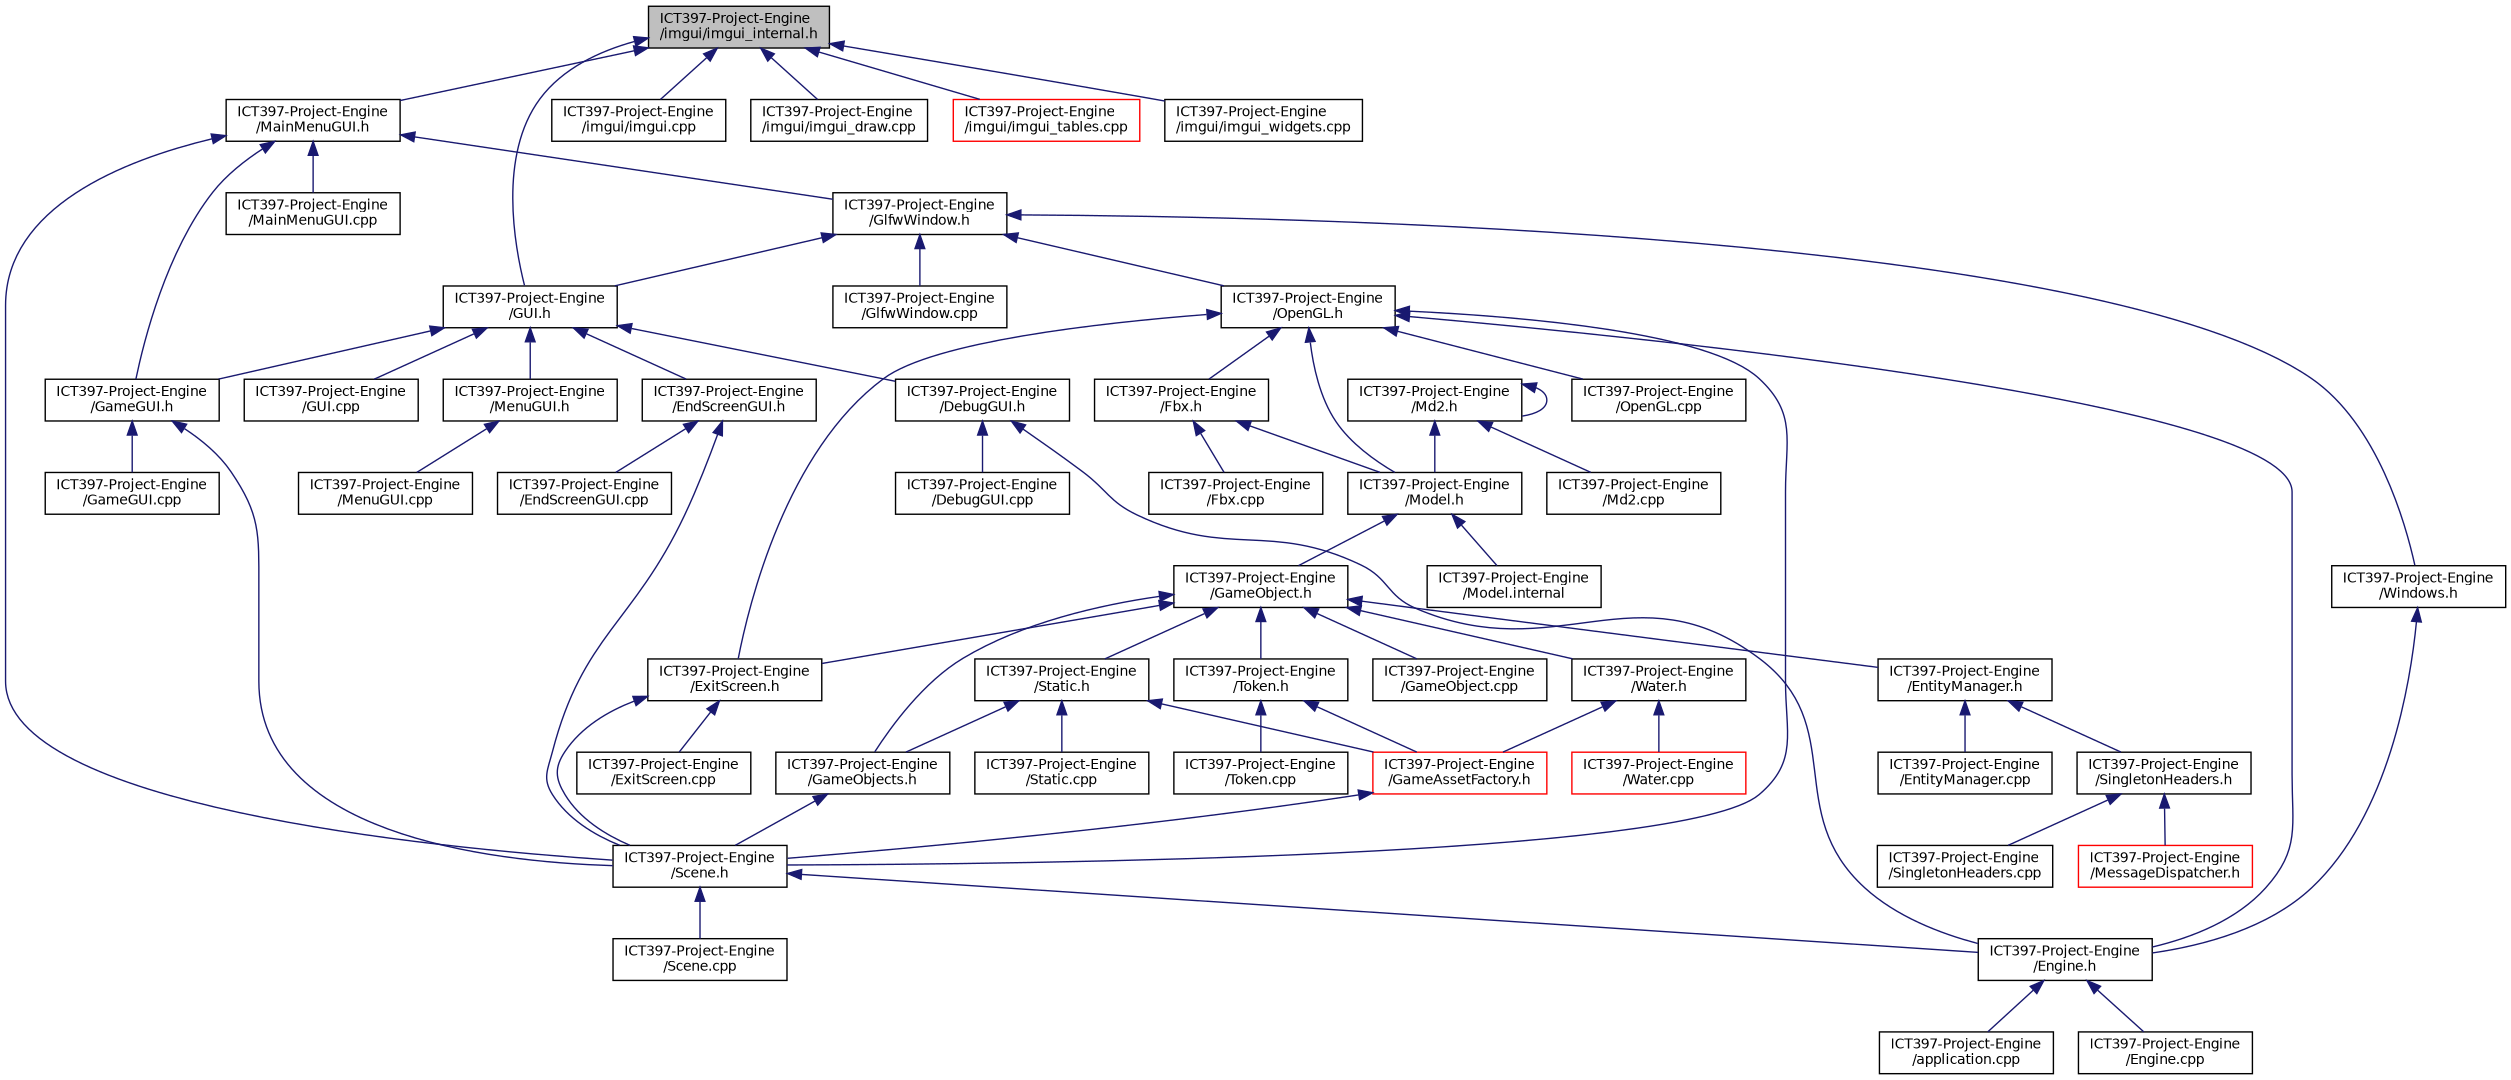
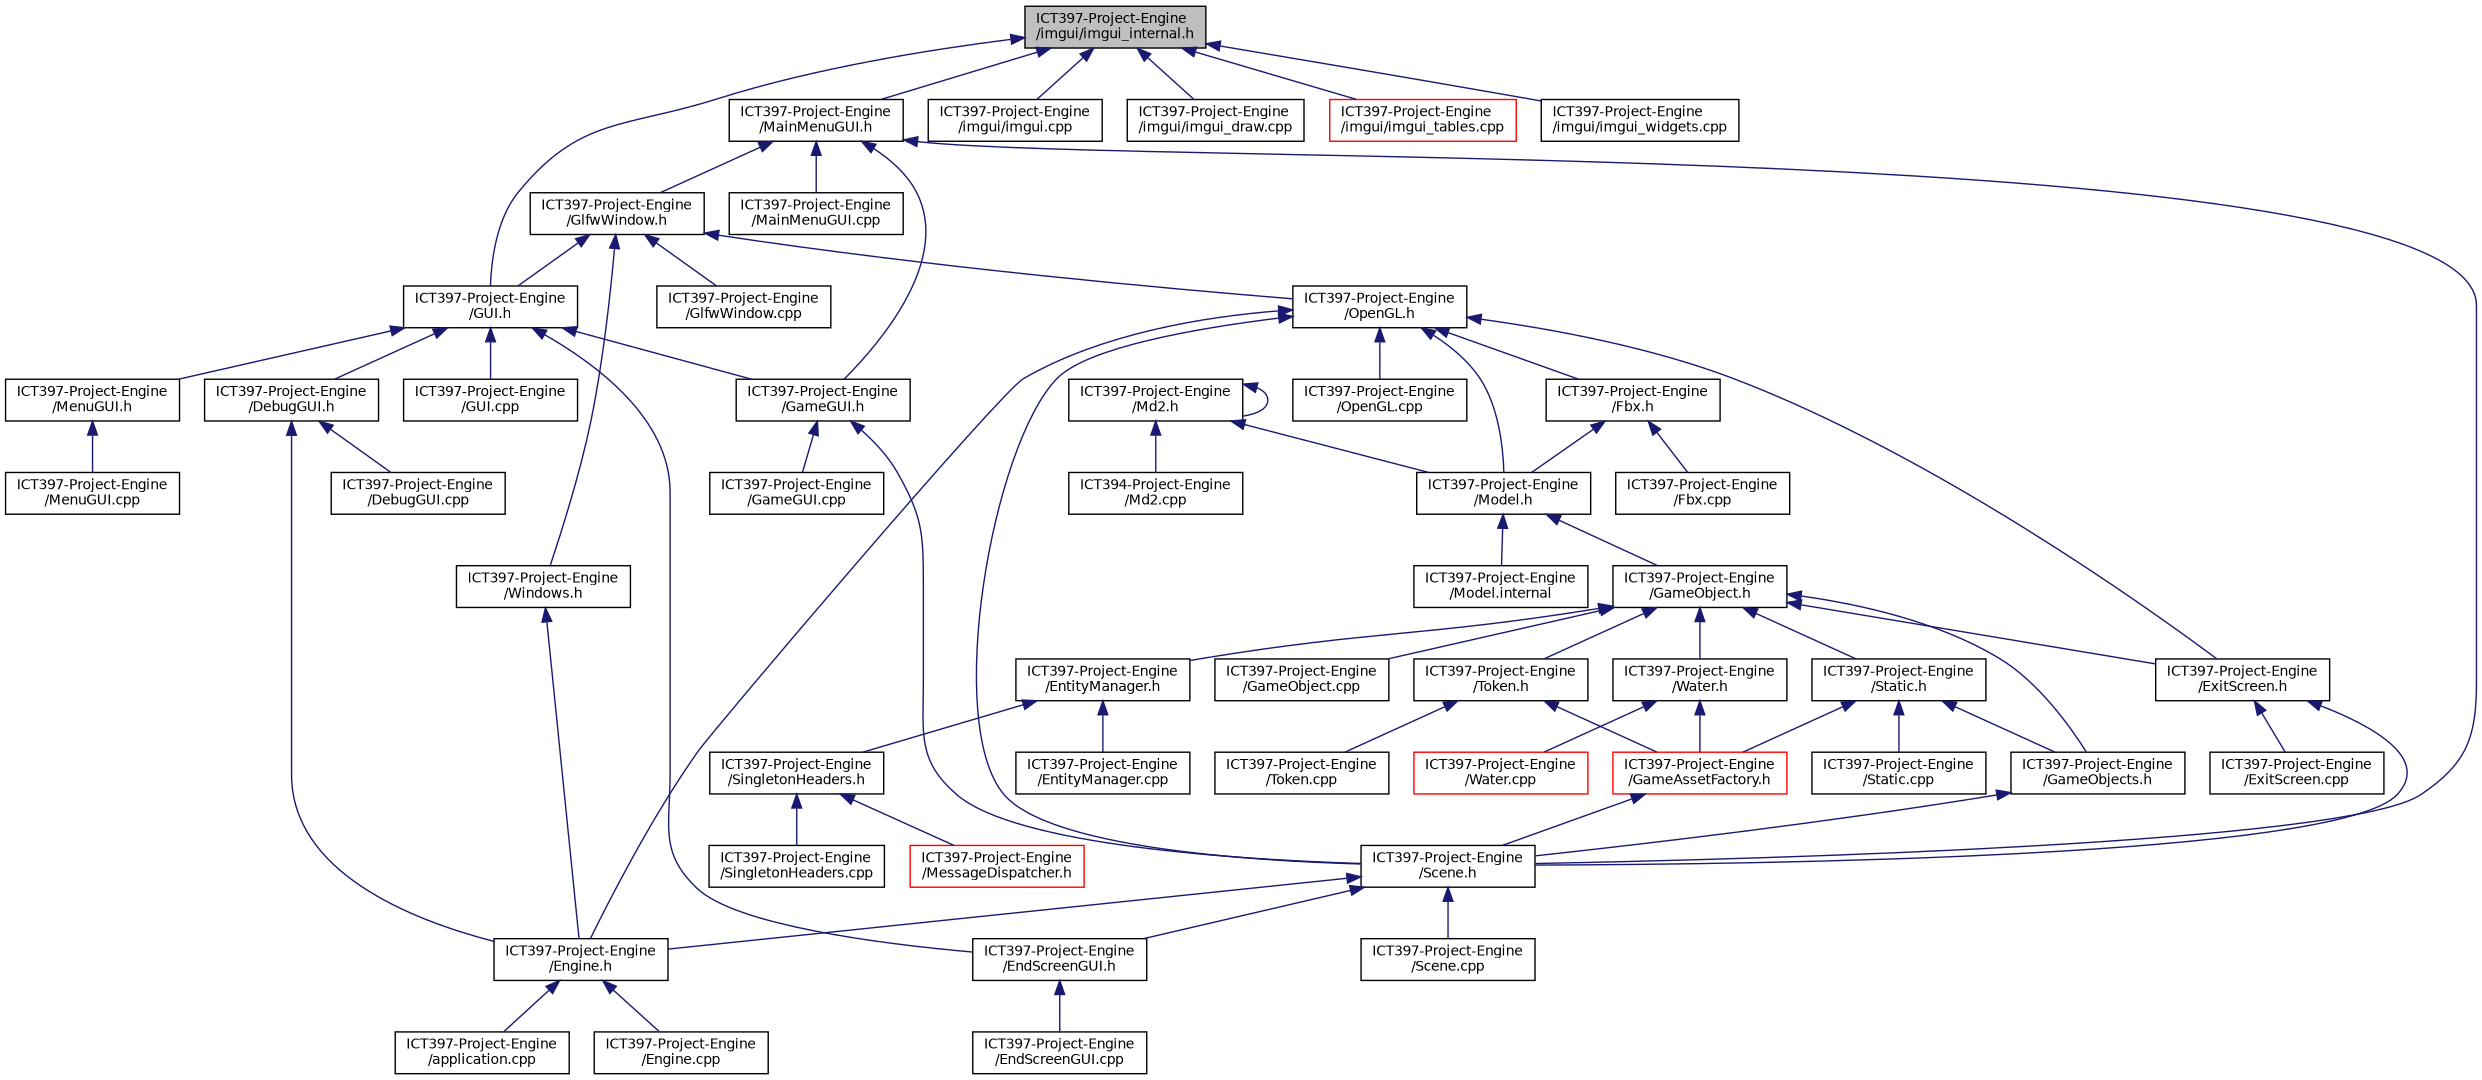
(1634, 493) -> (1156, 493)
(599, 647) -> (1247, 914)
